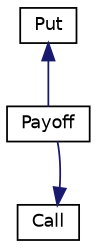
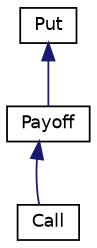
(60, 165) -> (37, 182)
